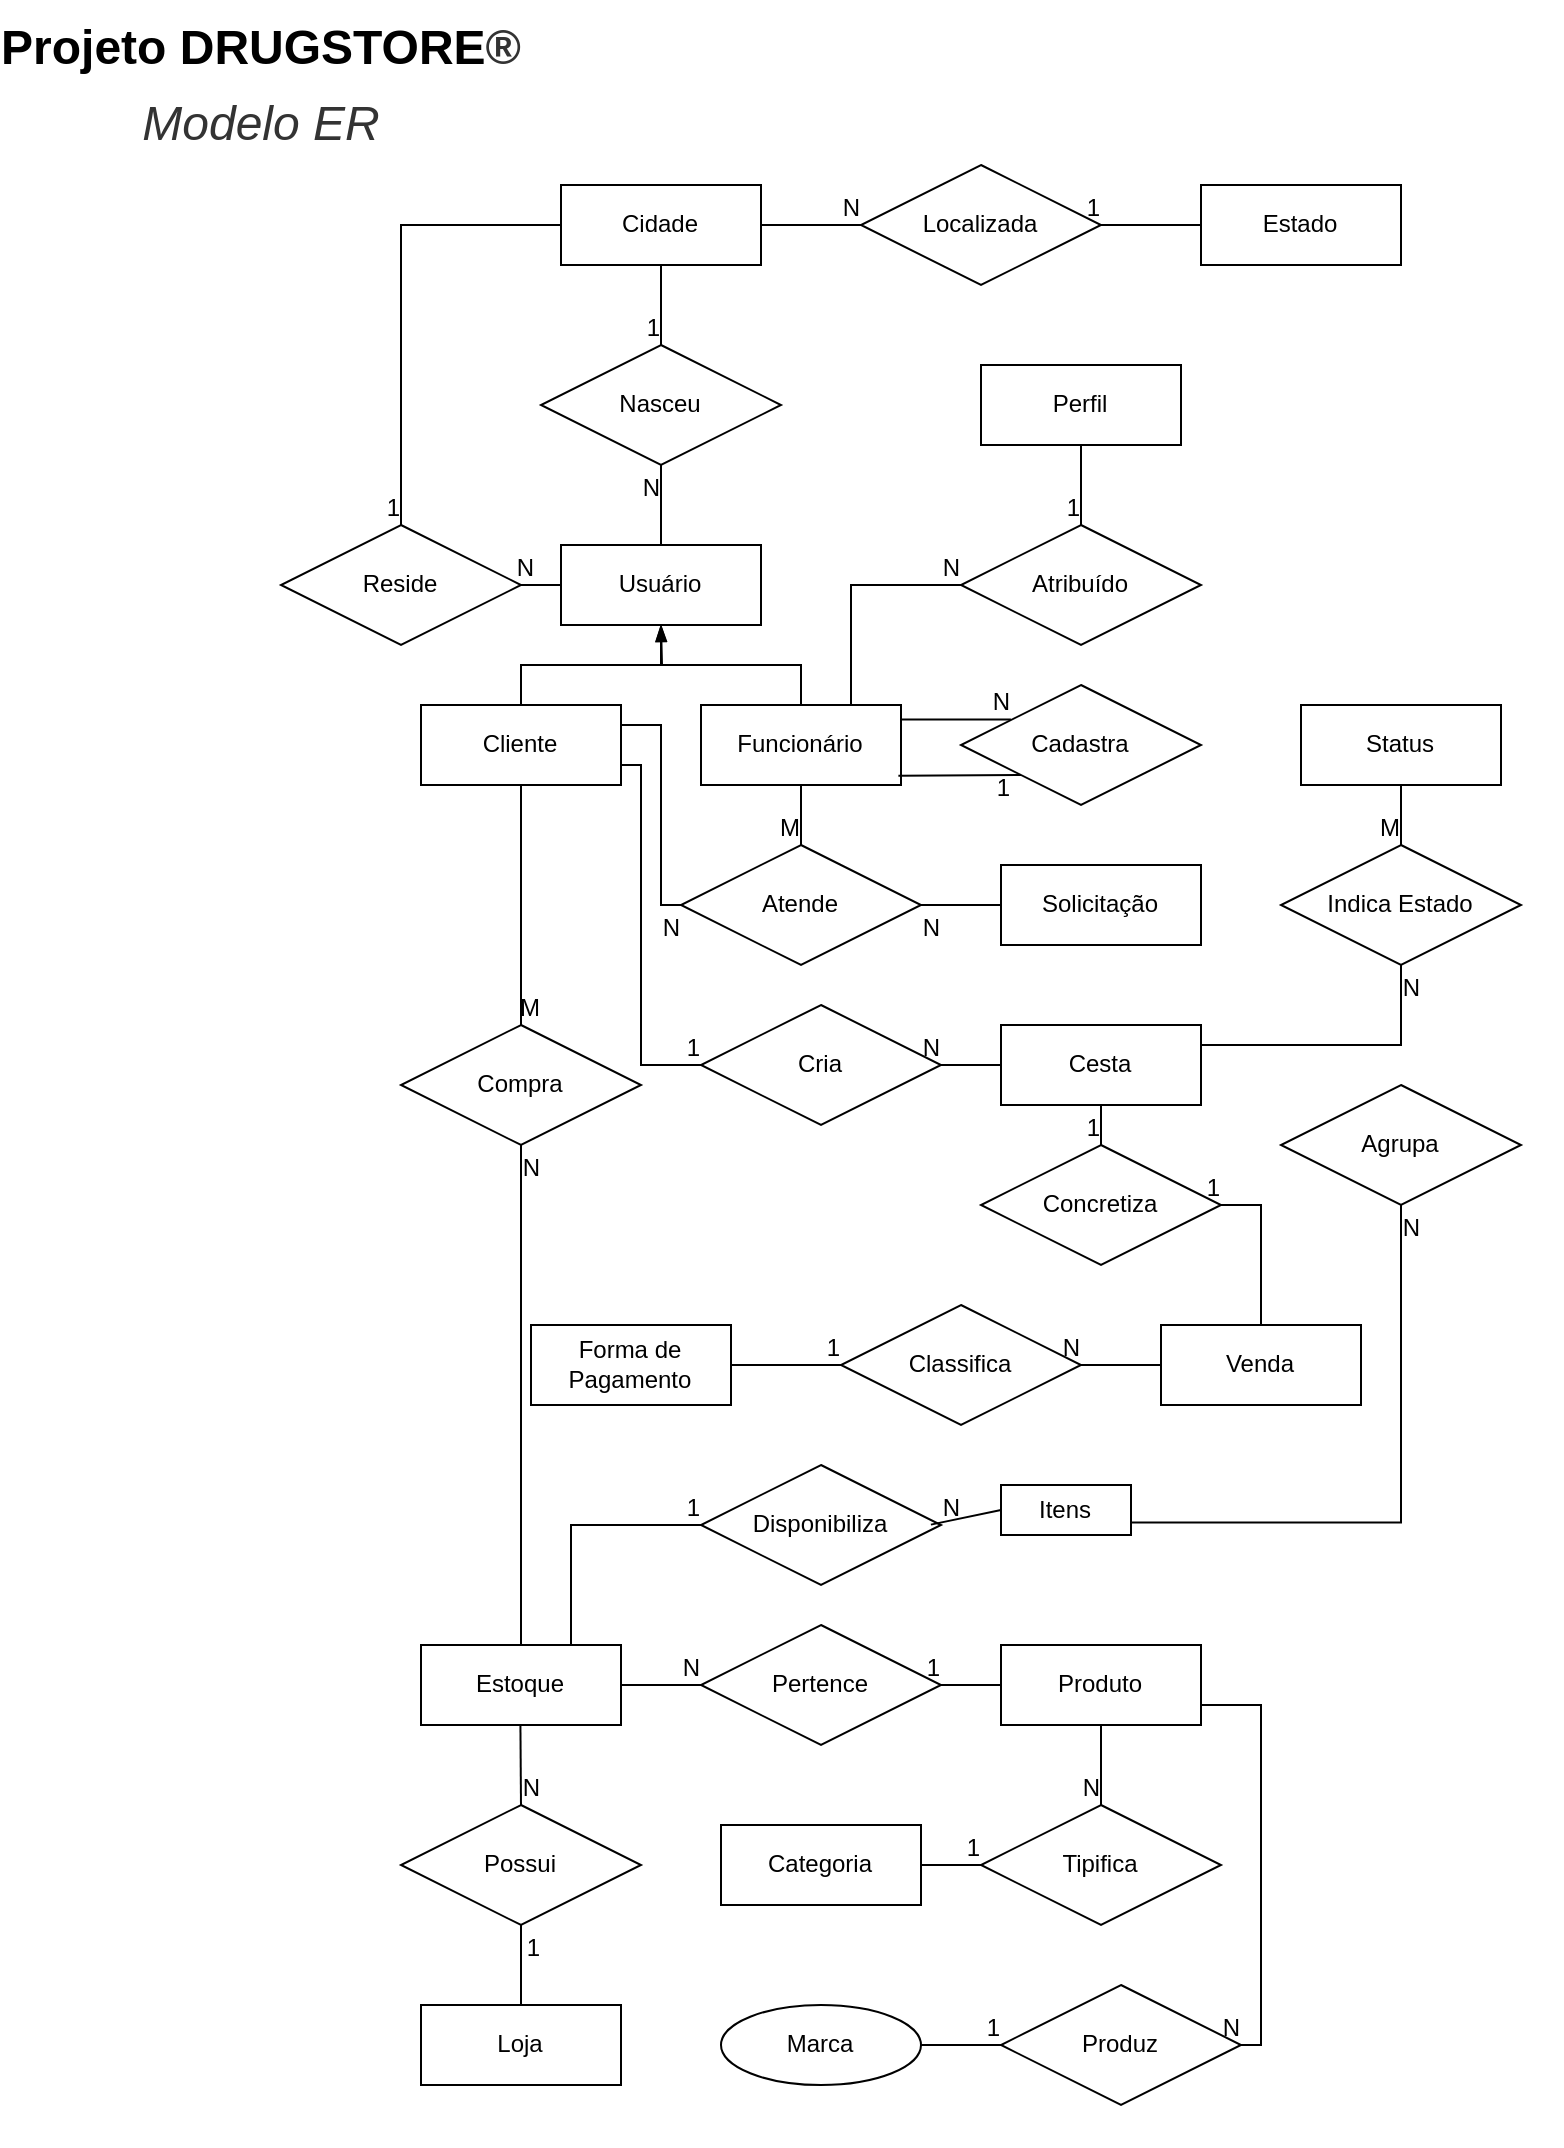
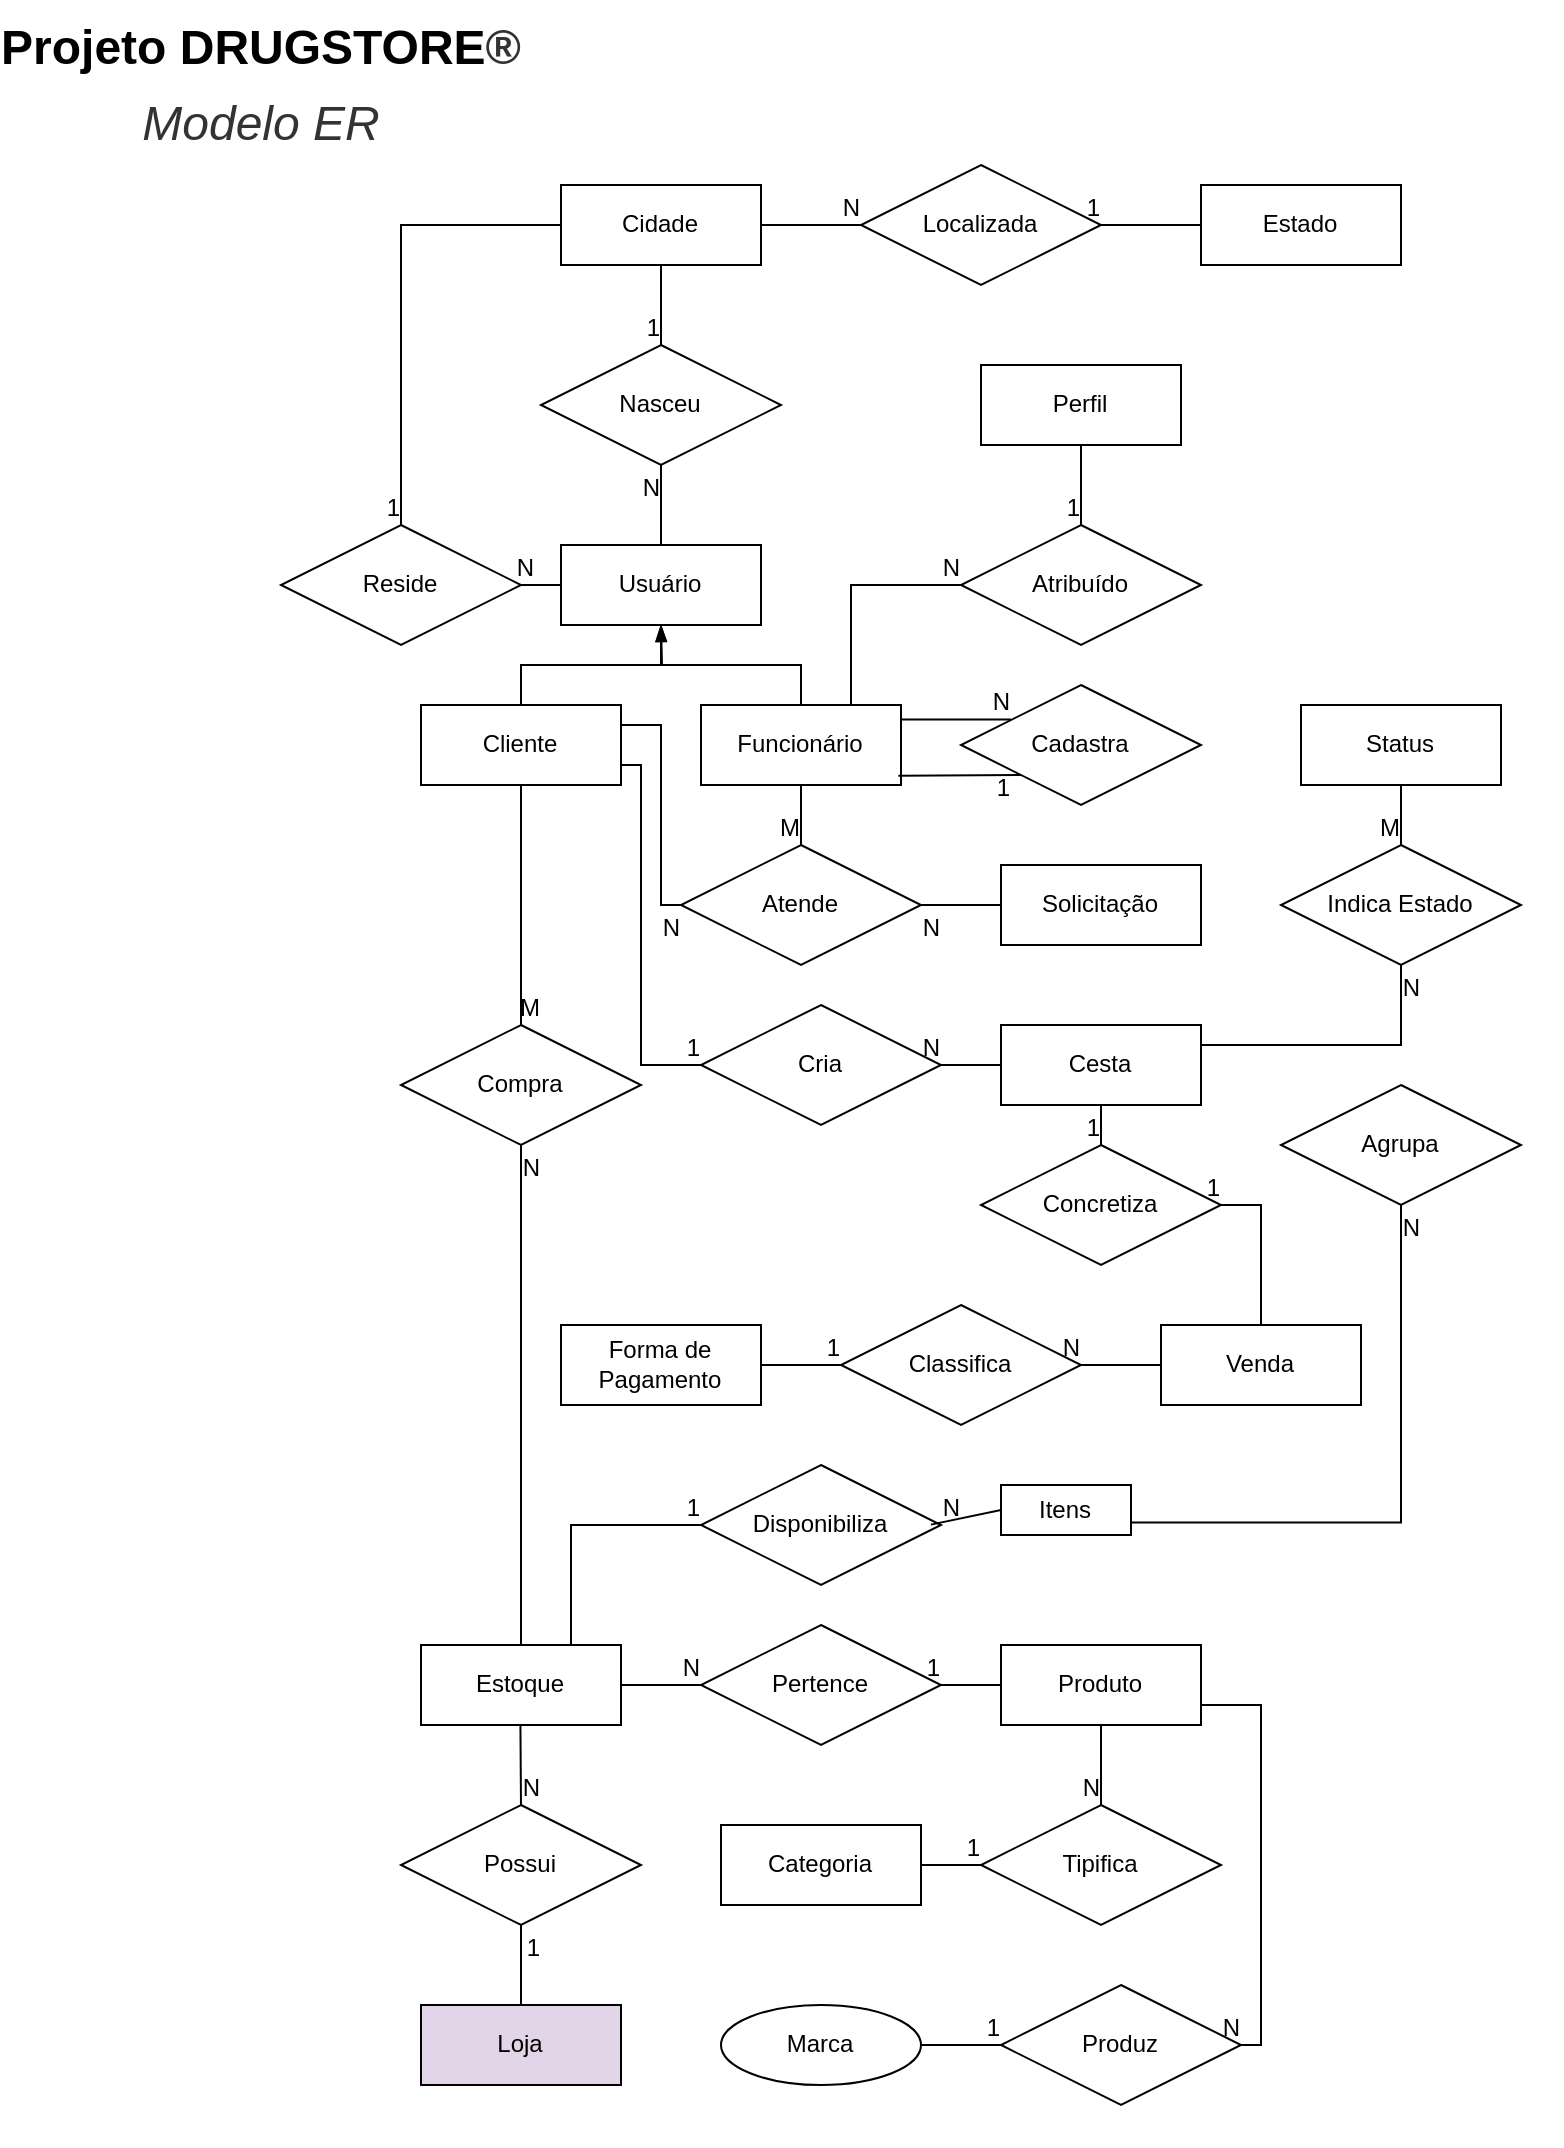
(631, 1365) -> (661, 1365)
(521, 2045) -> (521, 2045)
